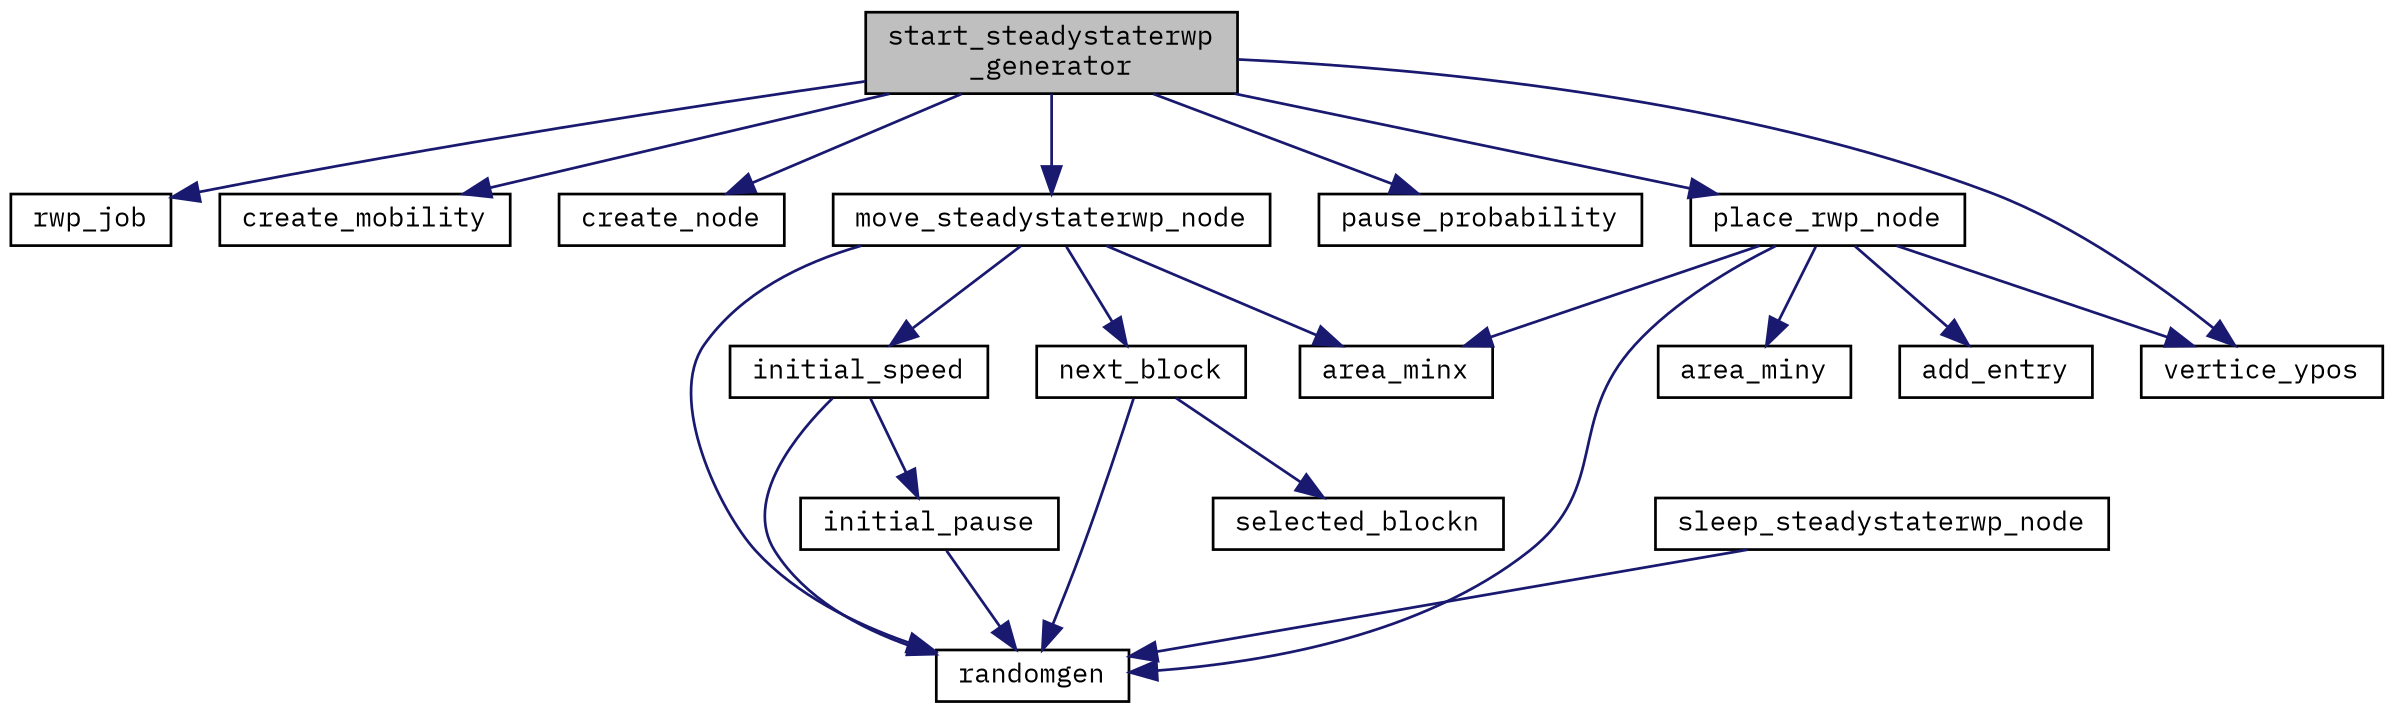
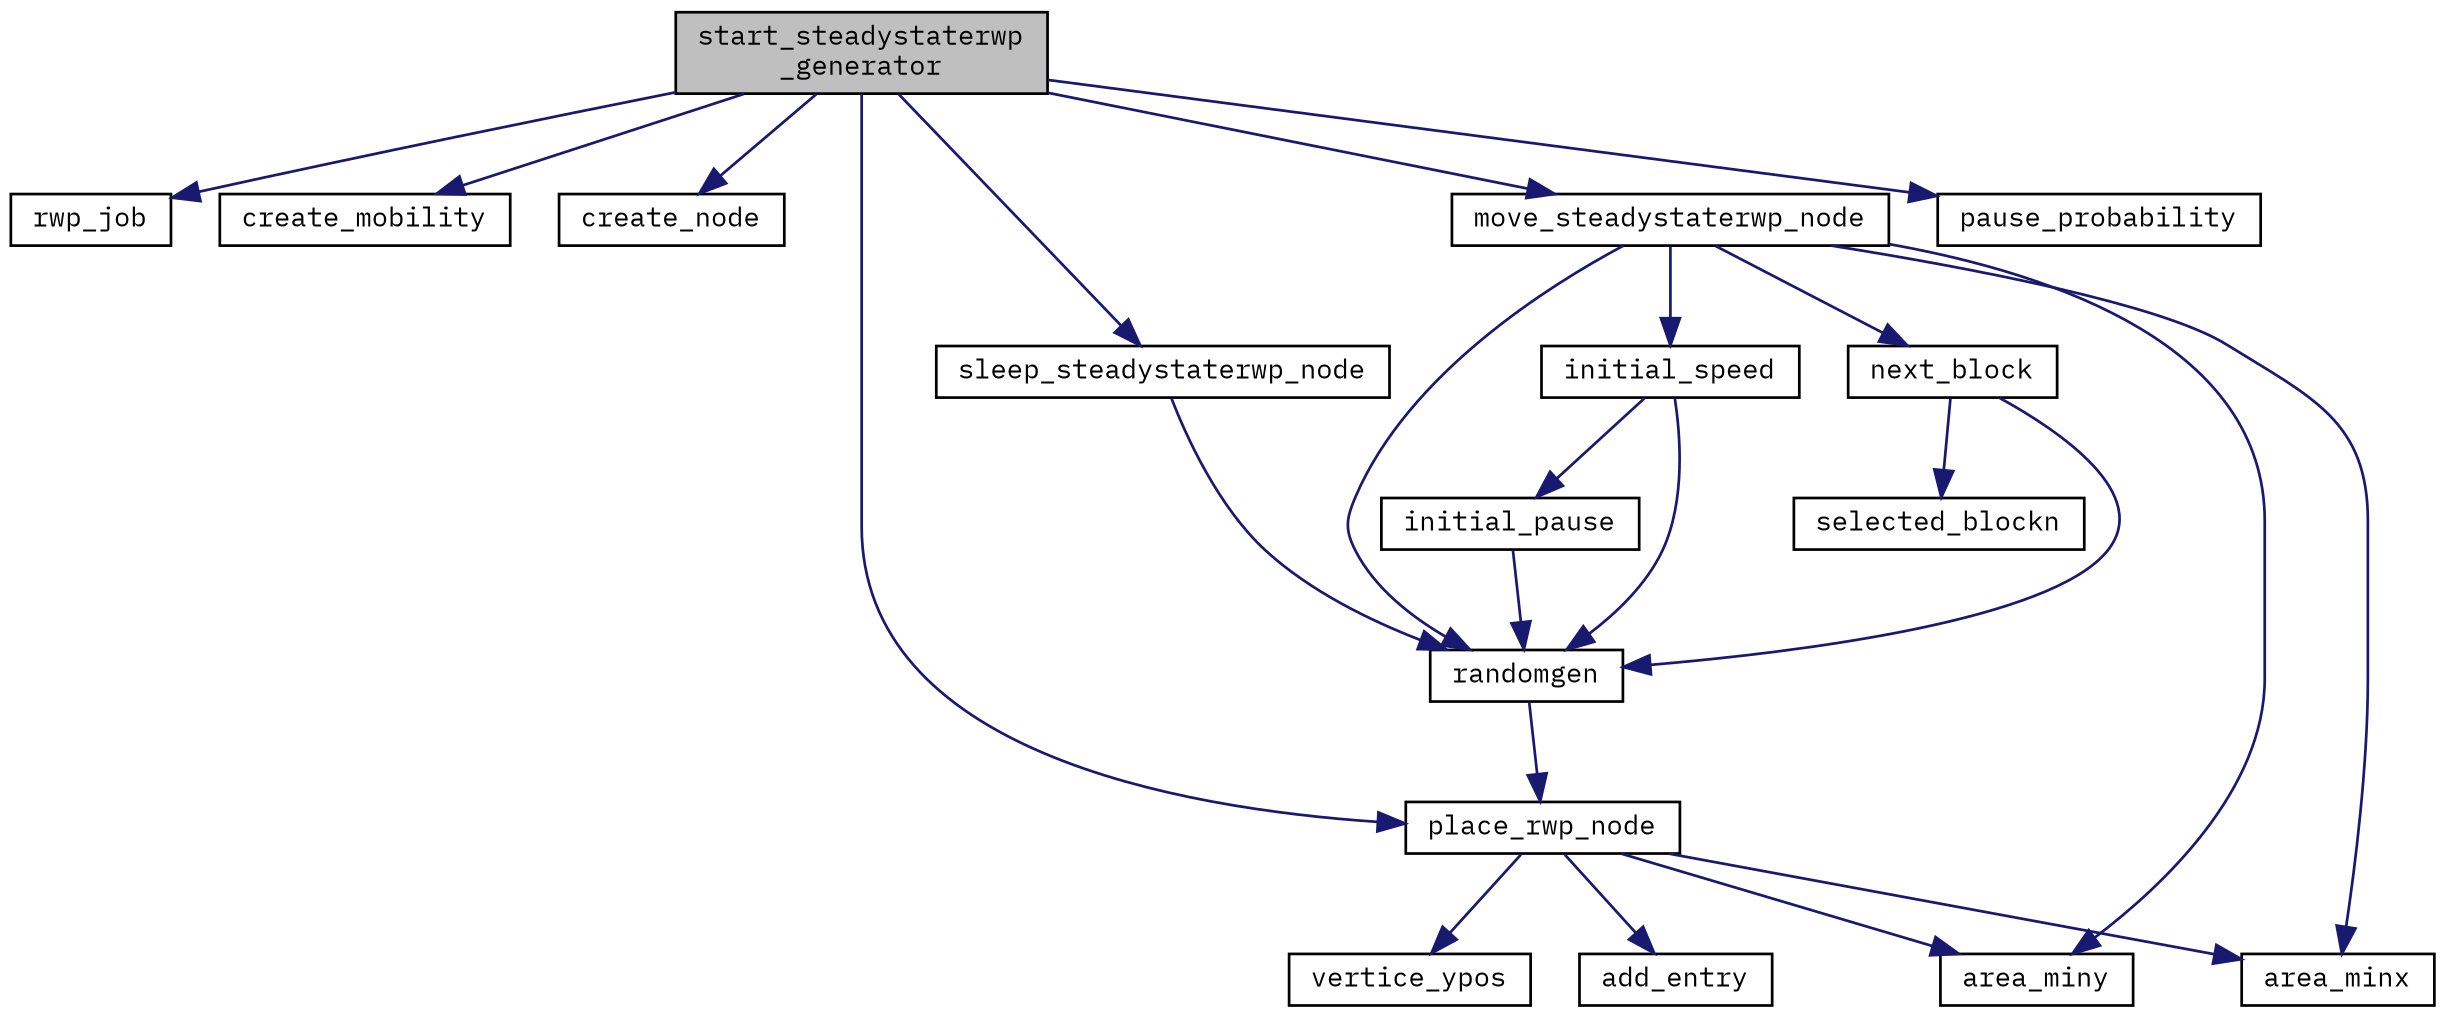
(1748, 123) -> (1010, 210)
none -> (2263, 507)
(1534, 546) -> (1533, 738)
